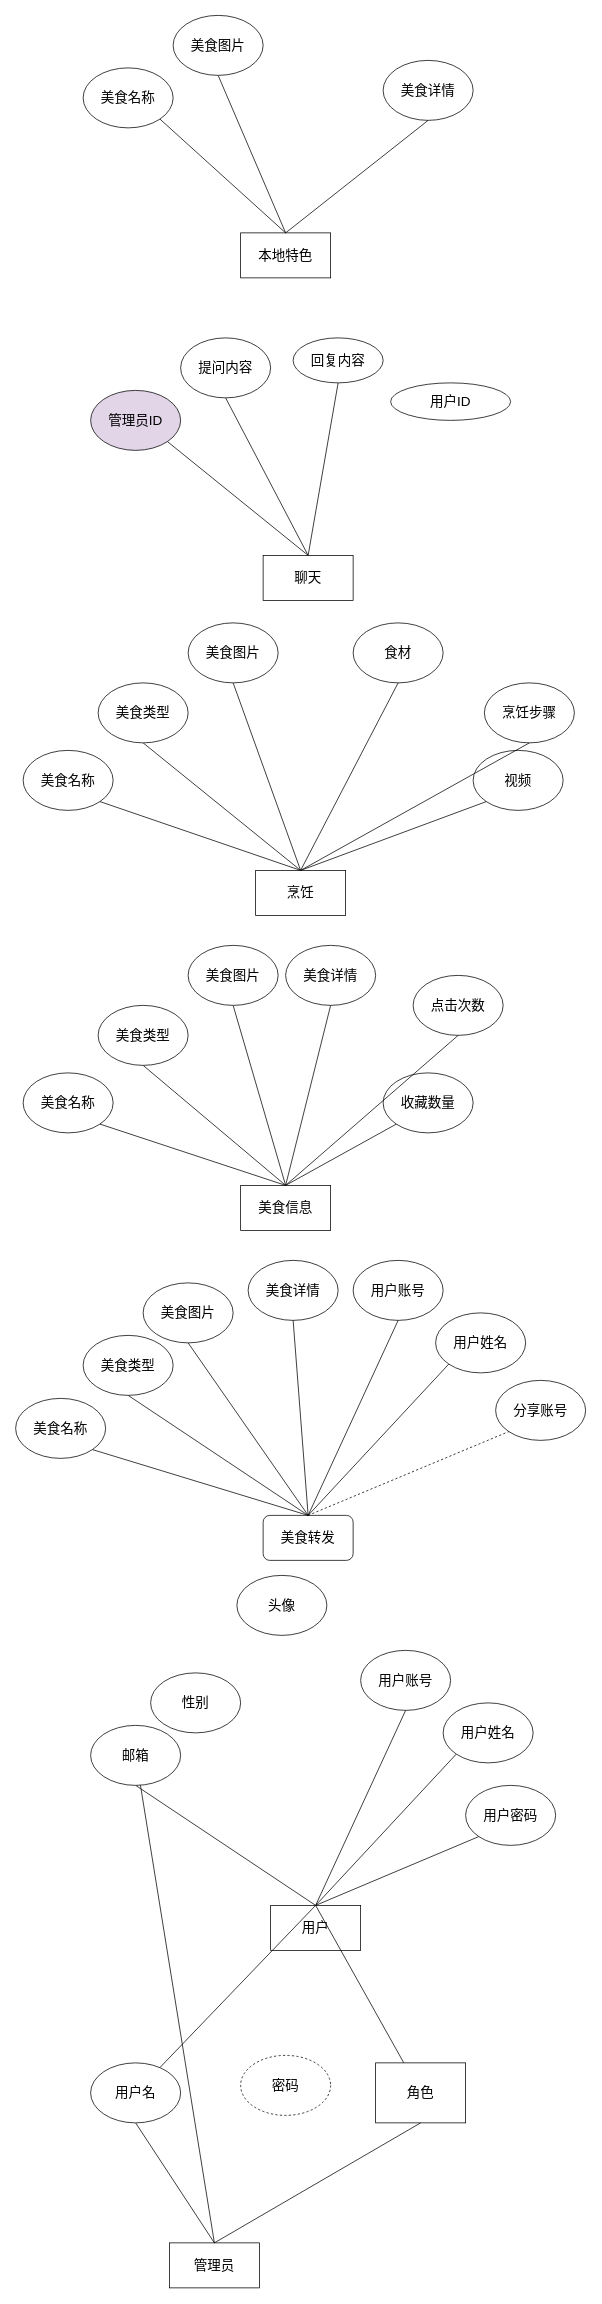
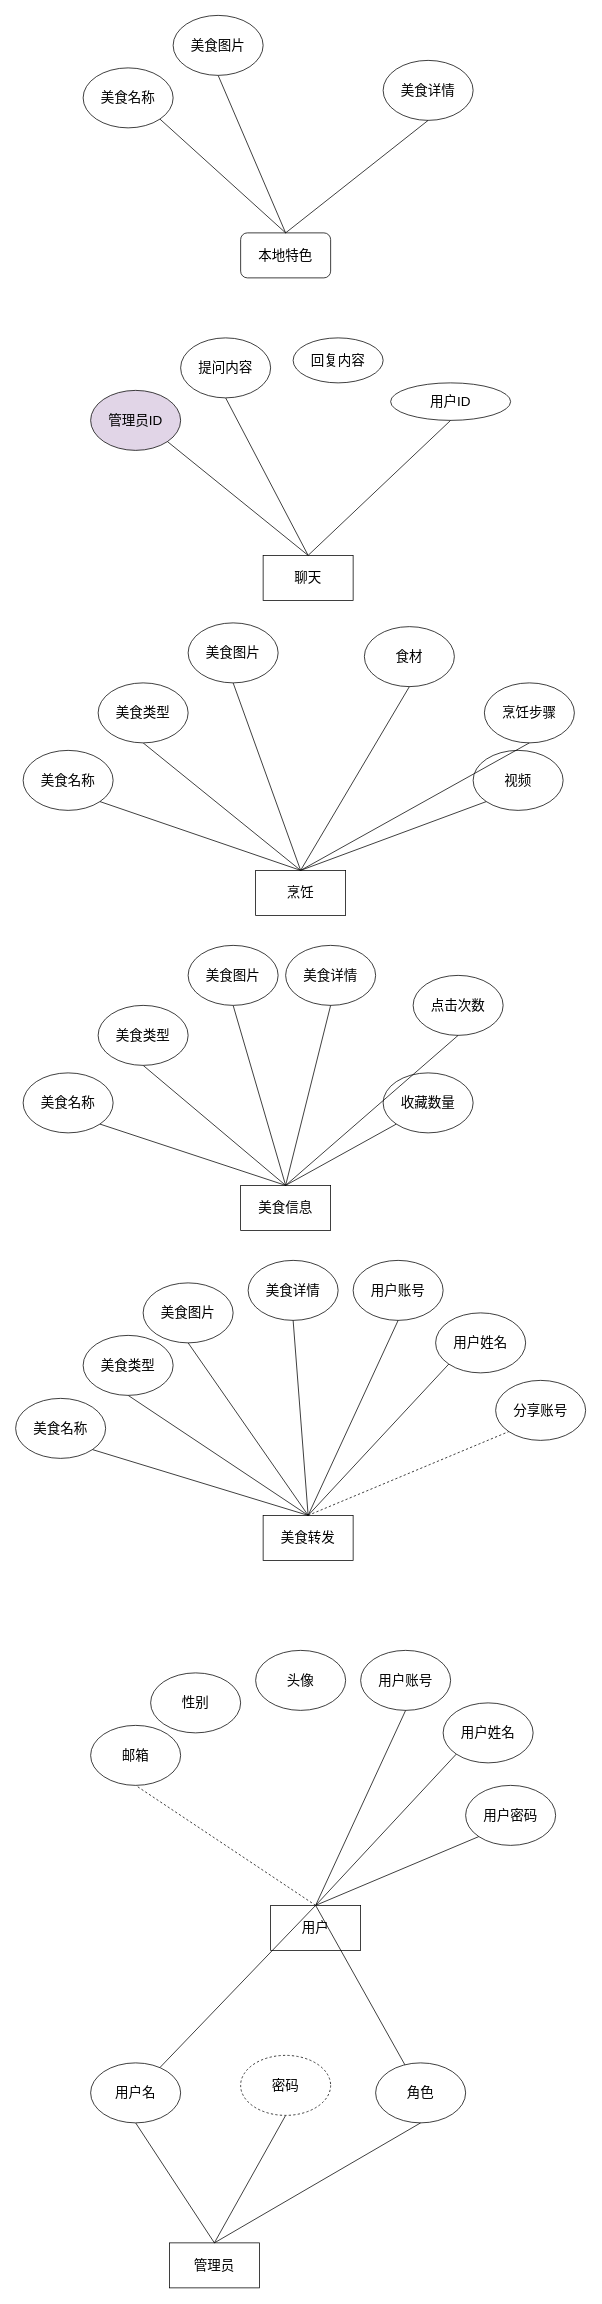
(285, 255) -> (285, 255)
(323, 467) -> none
none -> (379, 488)
(398, 653) -> (409, 657)
(308, 1538) -> (308, 1538)
(282, 1605) -> (300, 1680)
(225, 1845) -> (225, 1845)
(177, 2012) -> (250, 2179)
(420, 2093) -> (420, 2093)
